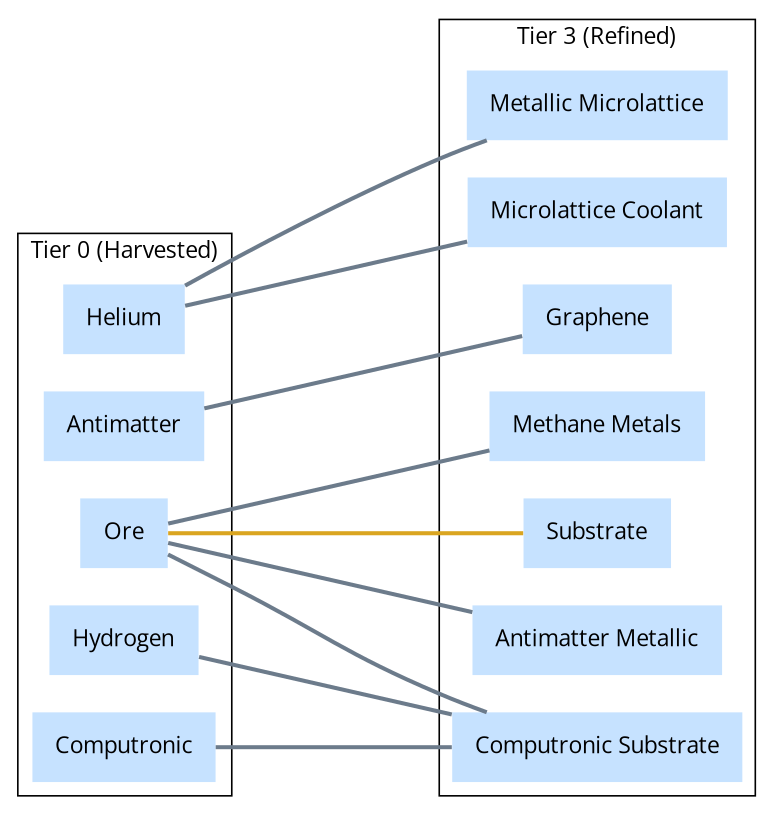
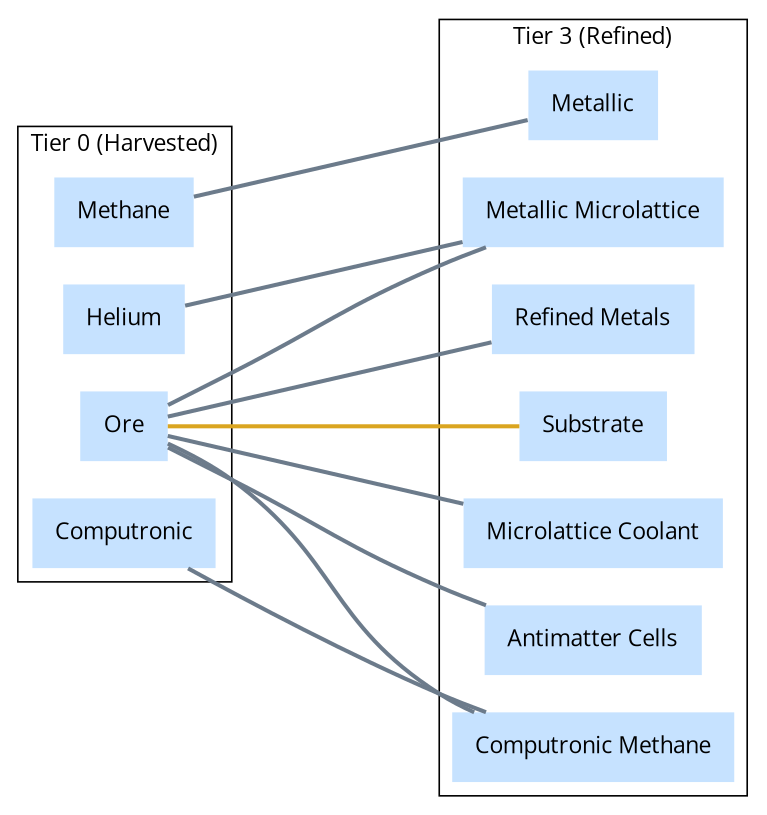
(326, 274) -> (316, 470)
(597, 319) -> (593, 105)
none -> (325, 322)
(124, 426) -> (124, 212)
(597, 426) -> (593, 319)
(124, 640) -> none
(597, 640) -> (593, 640)
(597, 747) -> (593, 747)
